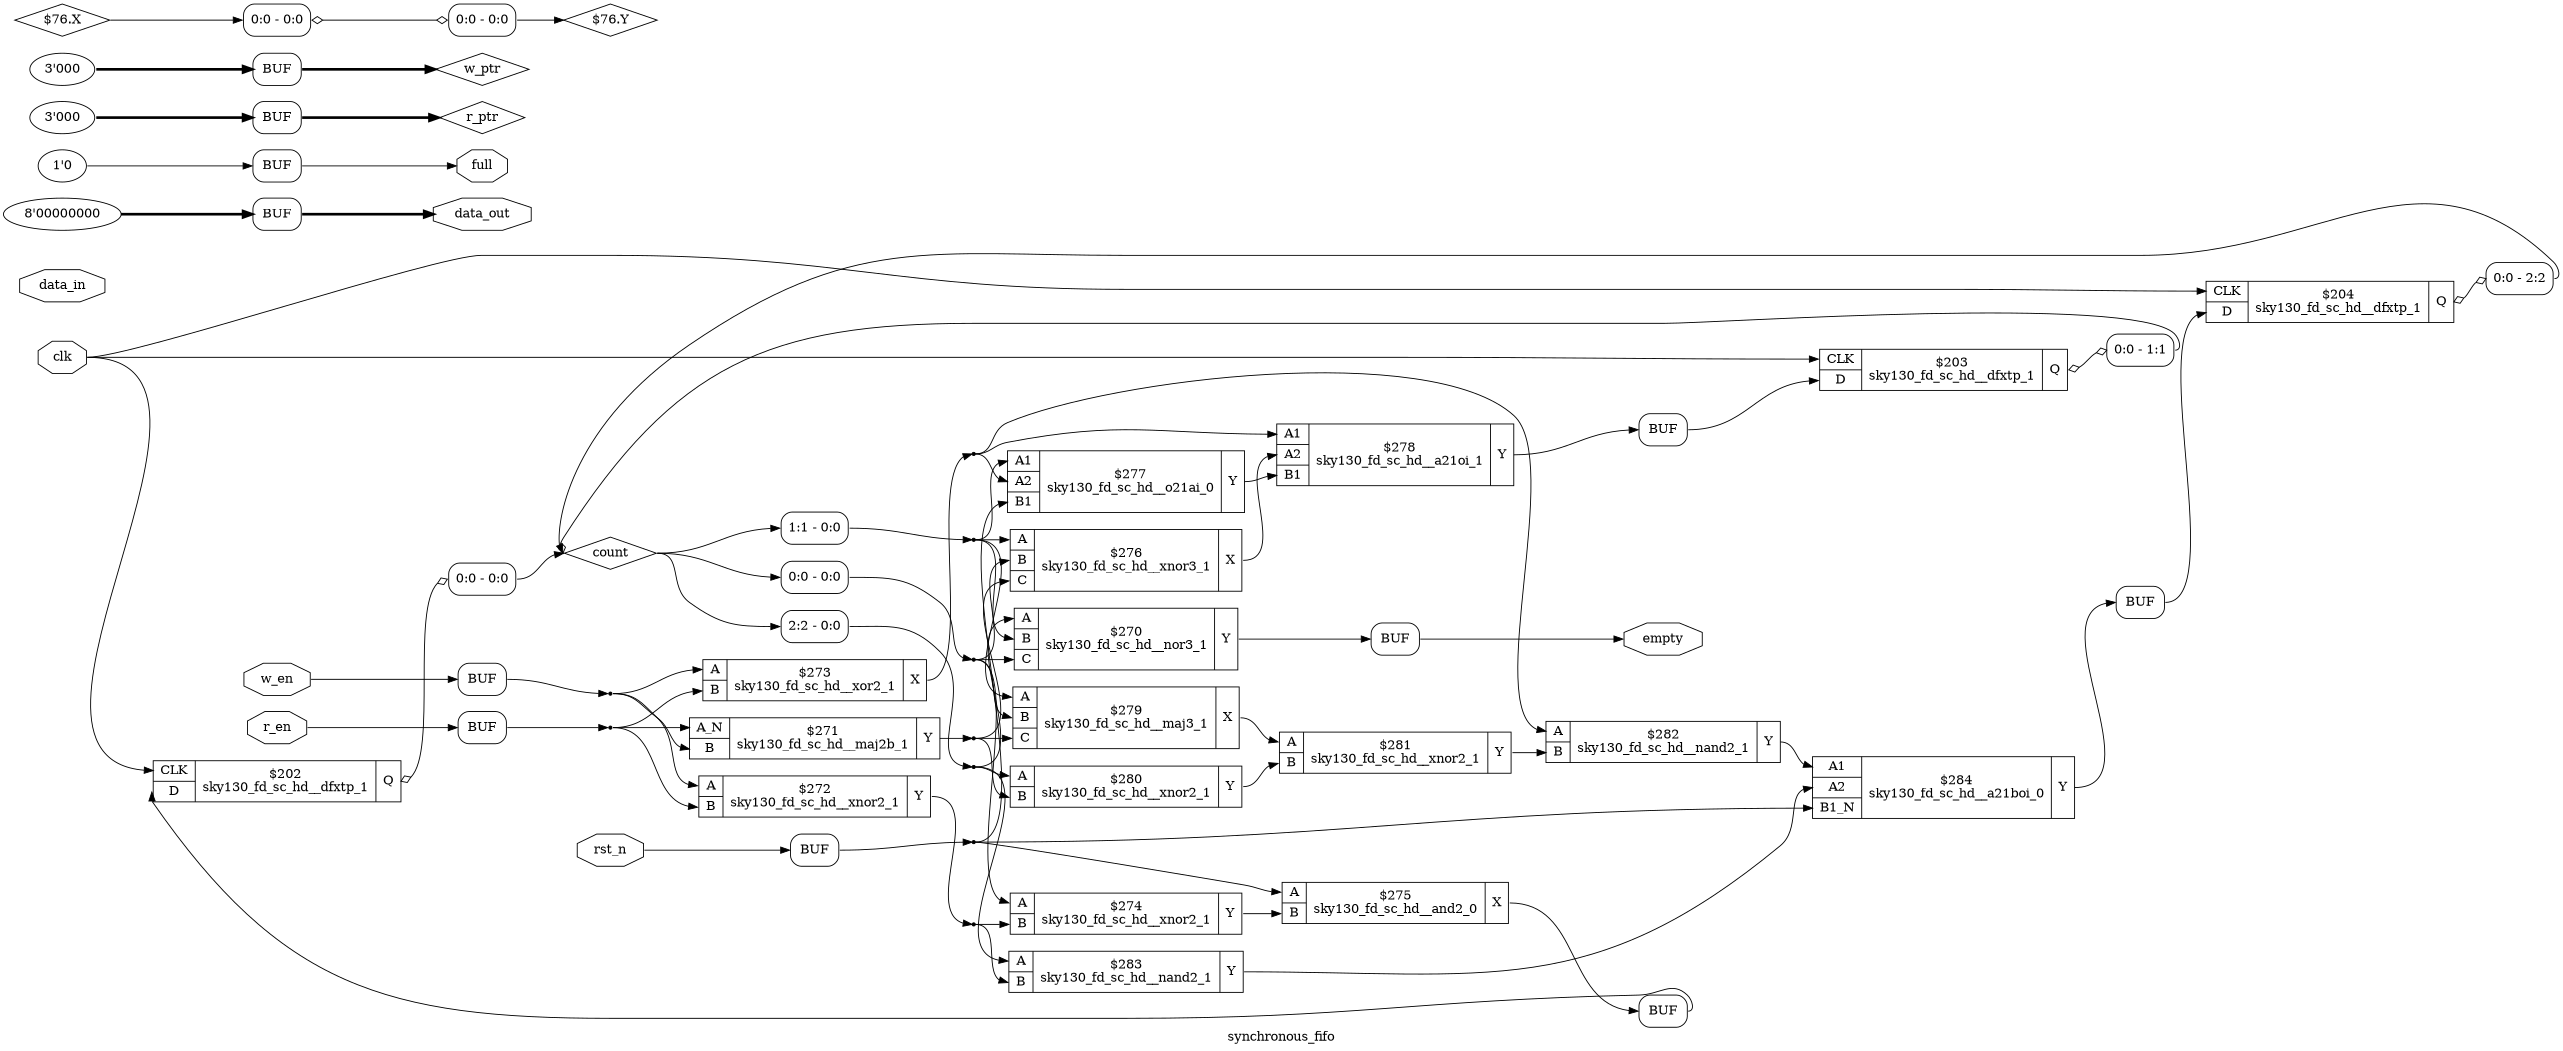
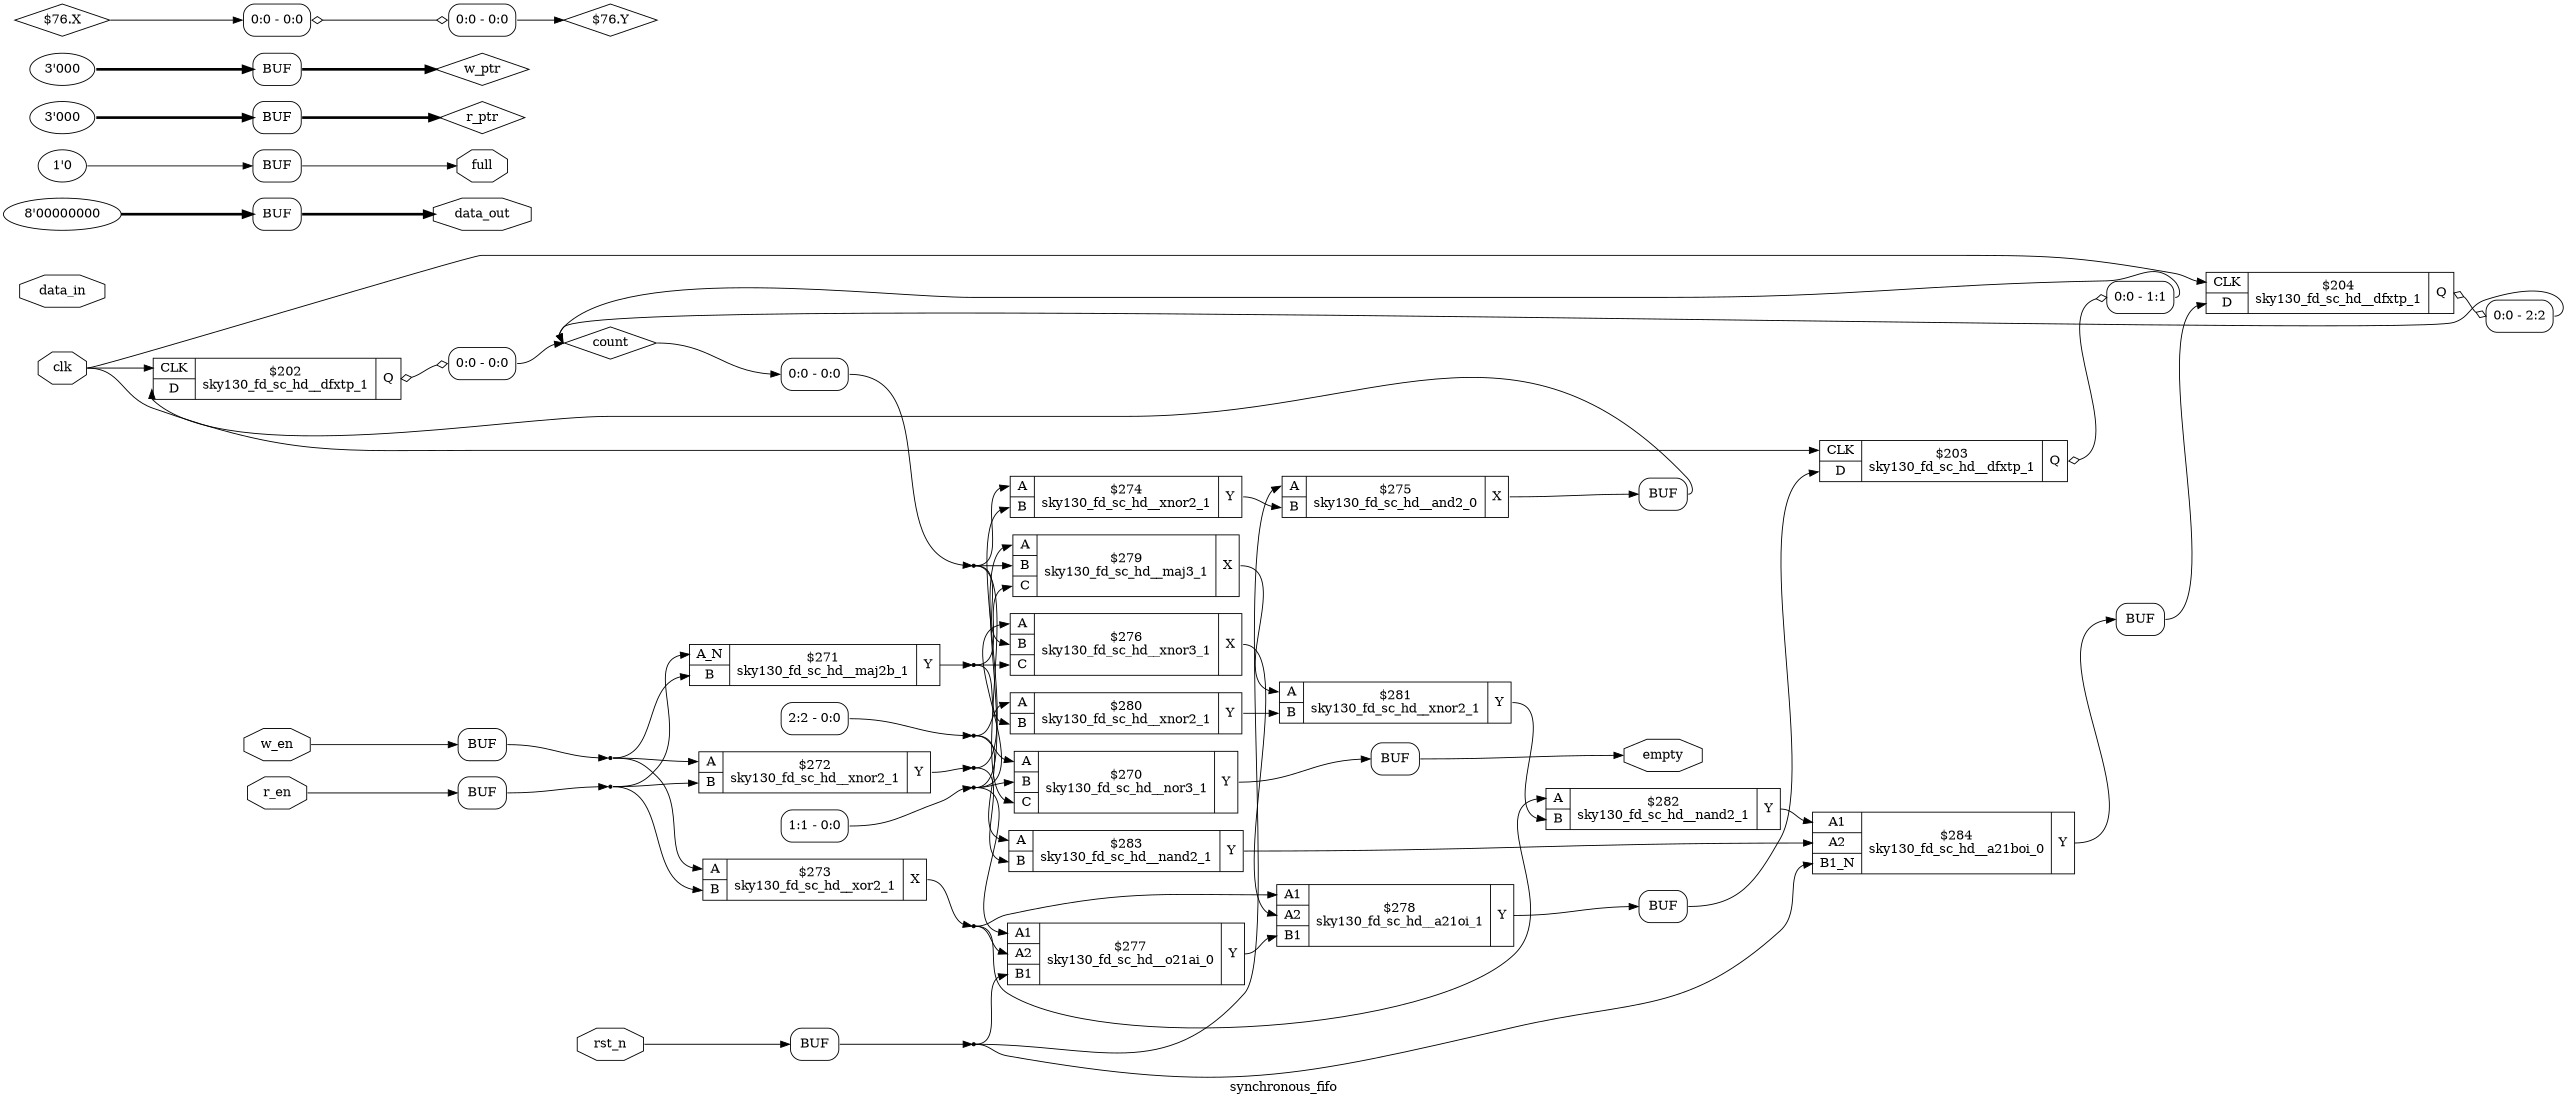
(1337, 323) -> (1373, 297)
(714, 542) -> none
(699, 609) -> none
